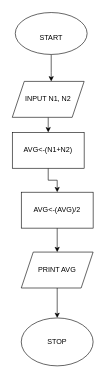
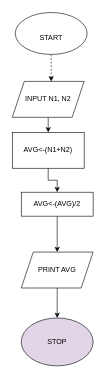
(51, 65) -> (51, 65)
(57, 210) -> (57, 204)
(57, 342) -> (57, 342)
